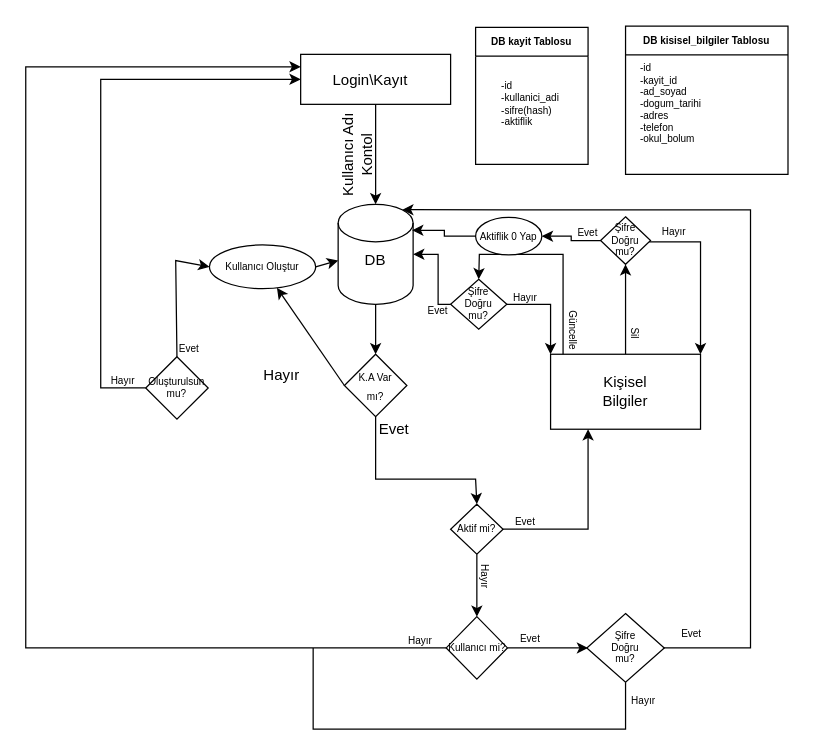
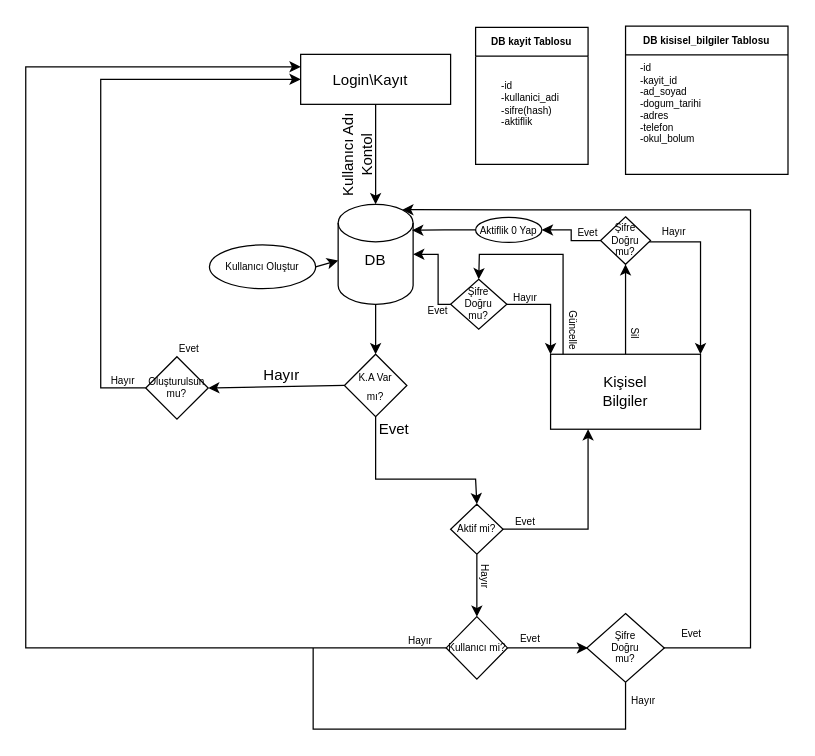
(509, 236) -> (509, 230)
(176, 296) -> none
(313, 340) -> (280, 387)
